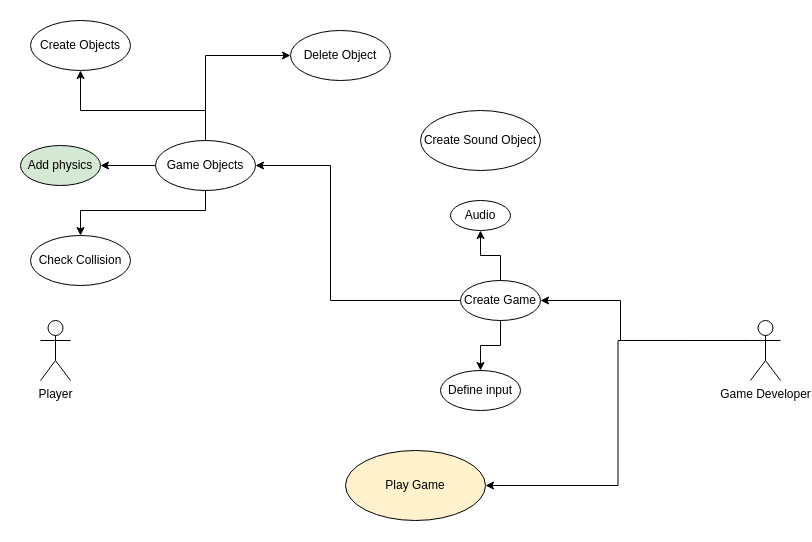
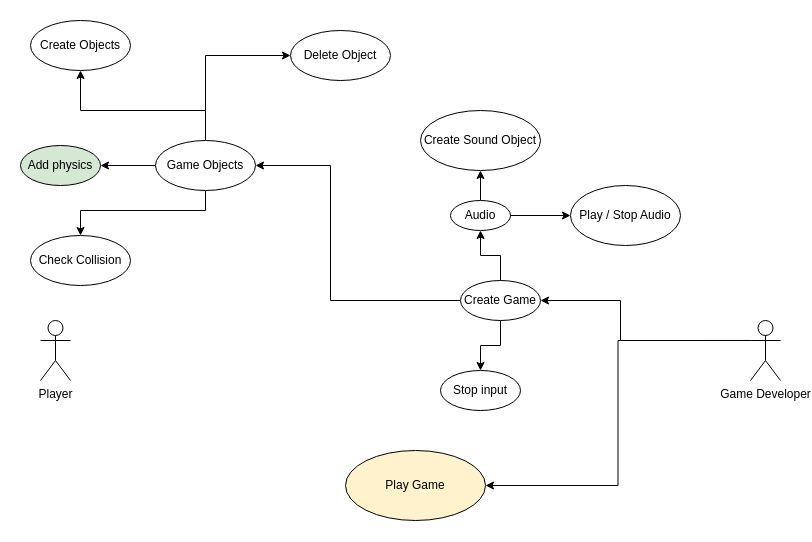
none -> (481, 182)
none -> (537, 216)
none -> (626, 216)
(481, 391) -> (481, 391)
